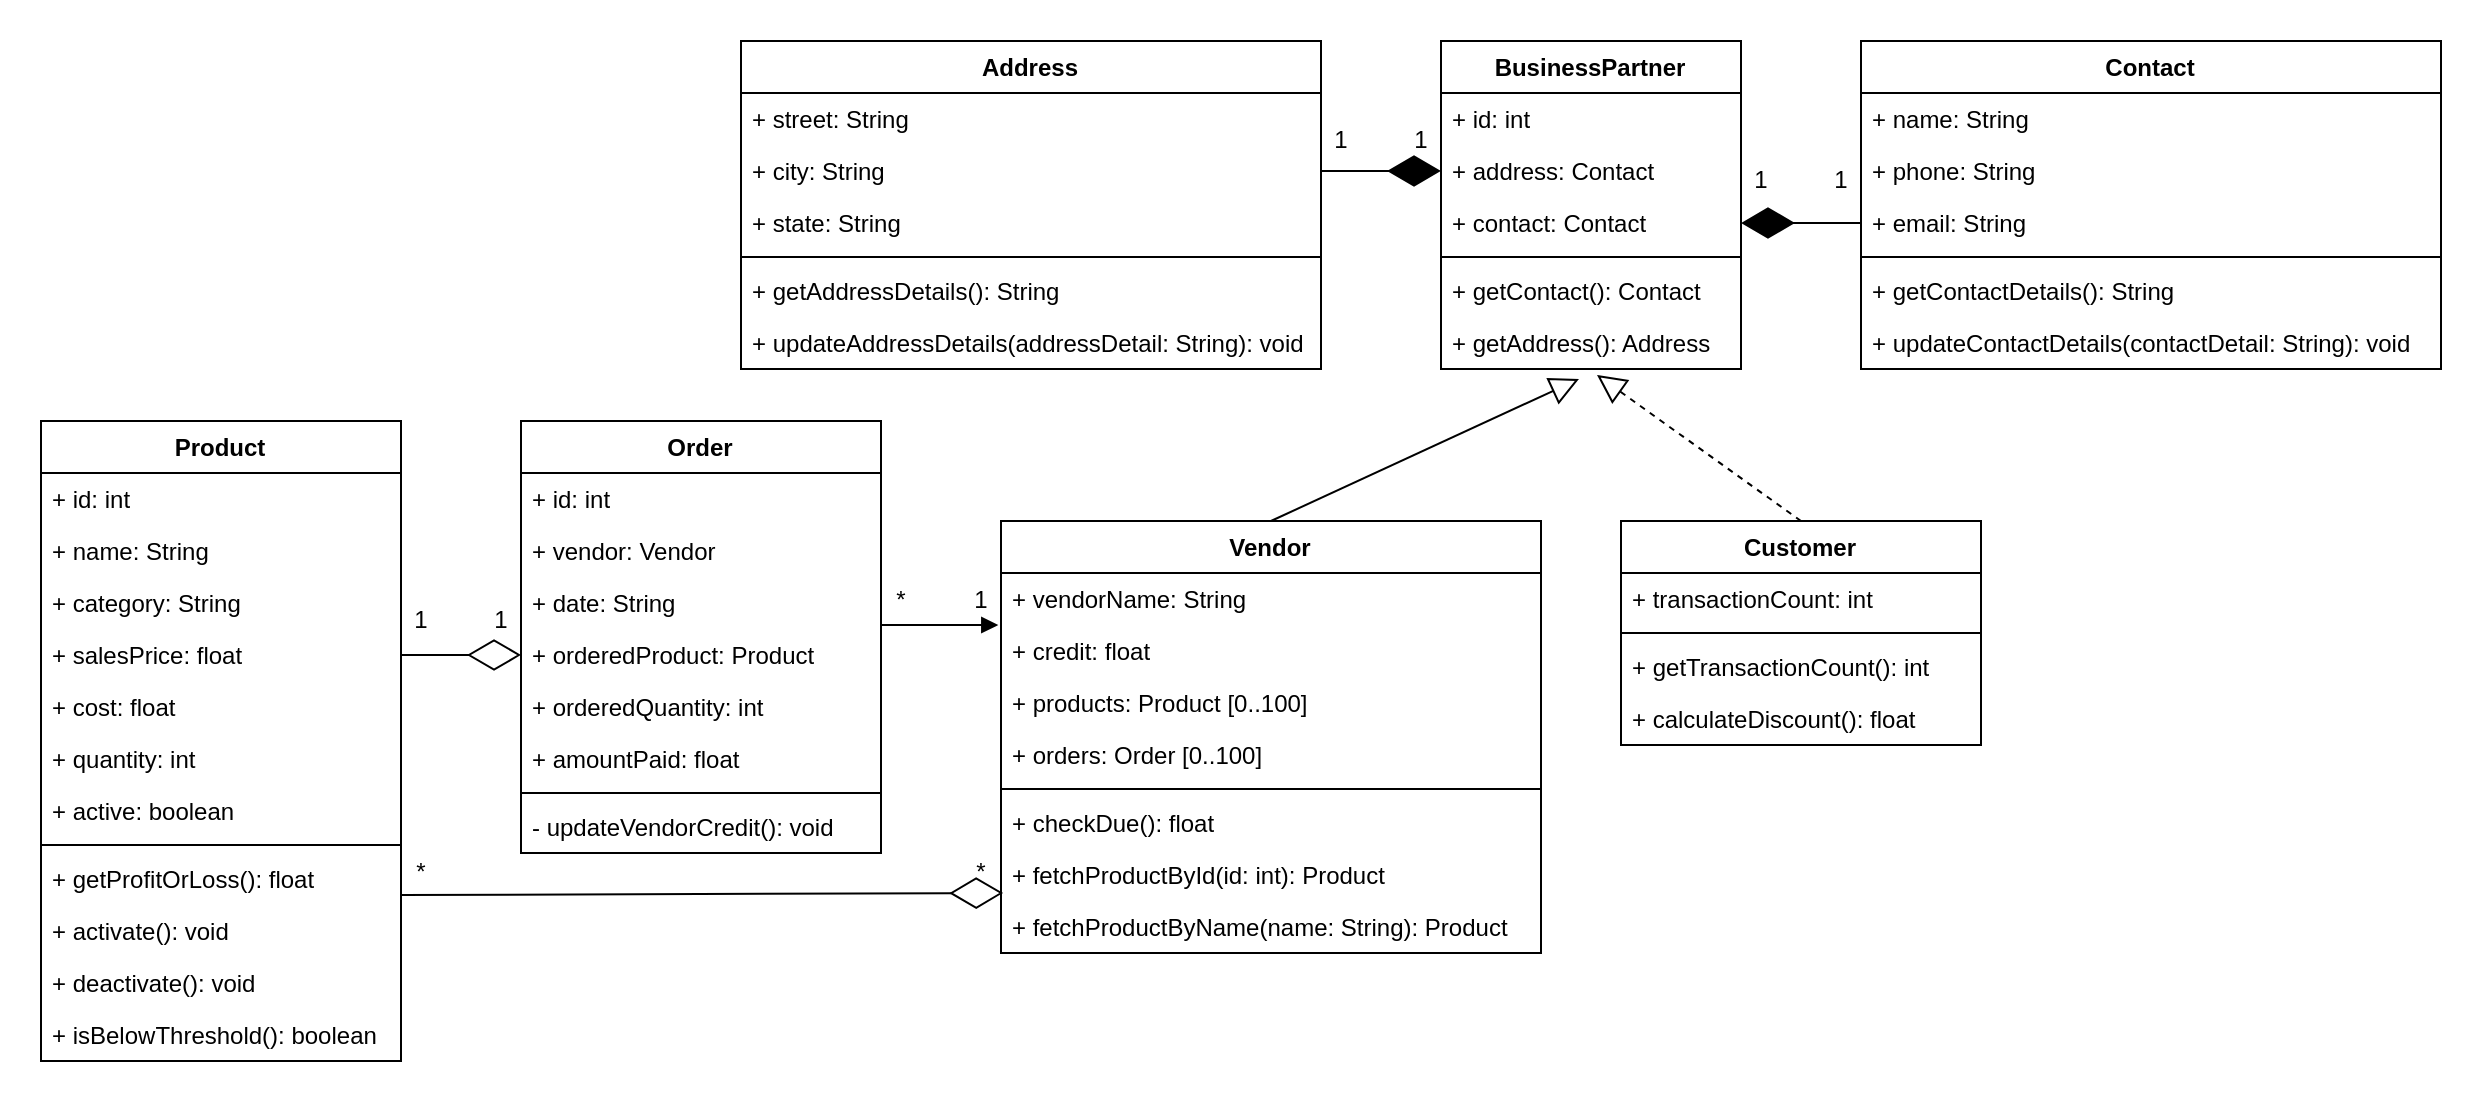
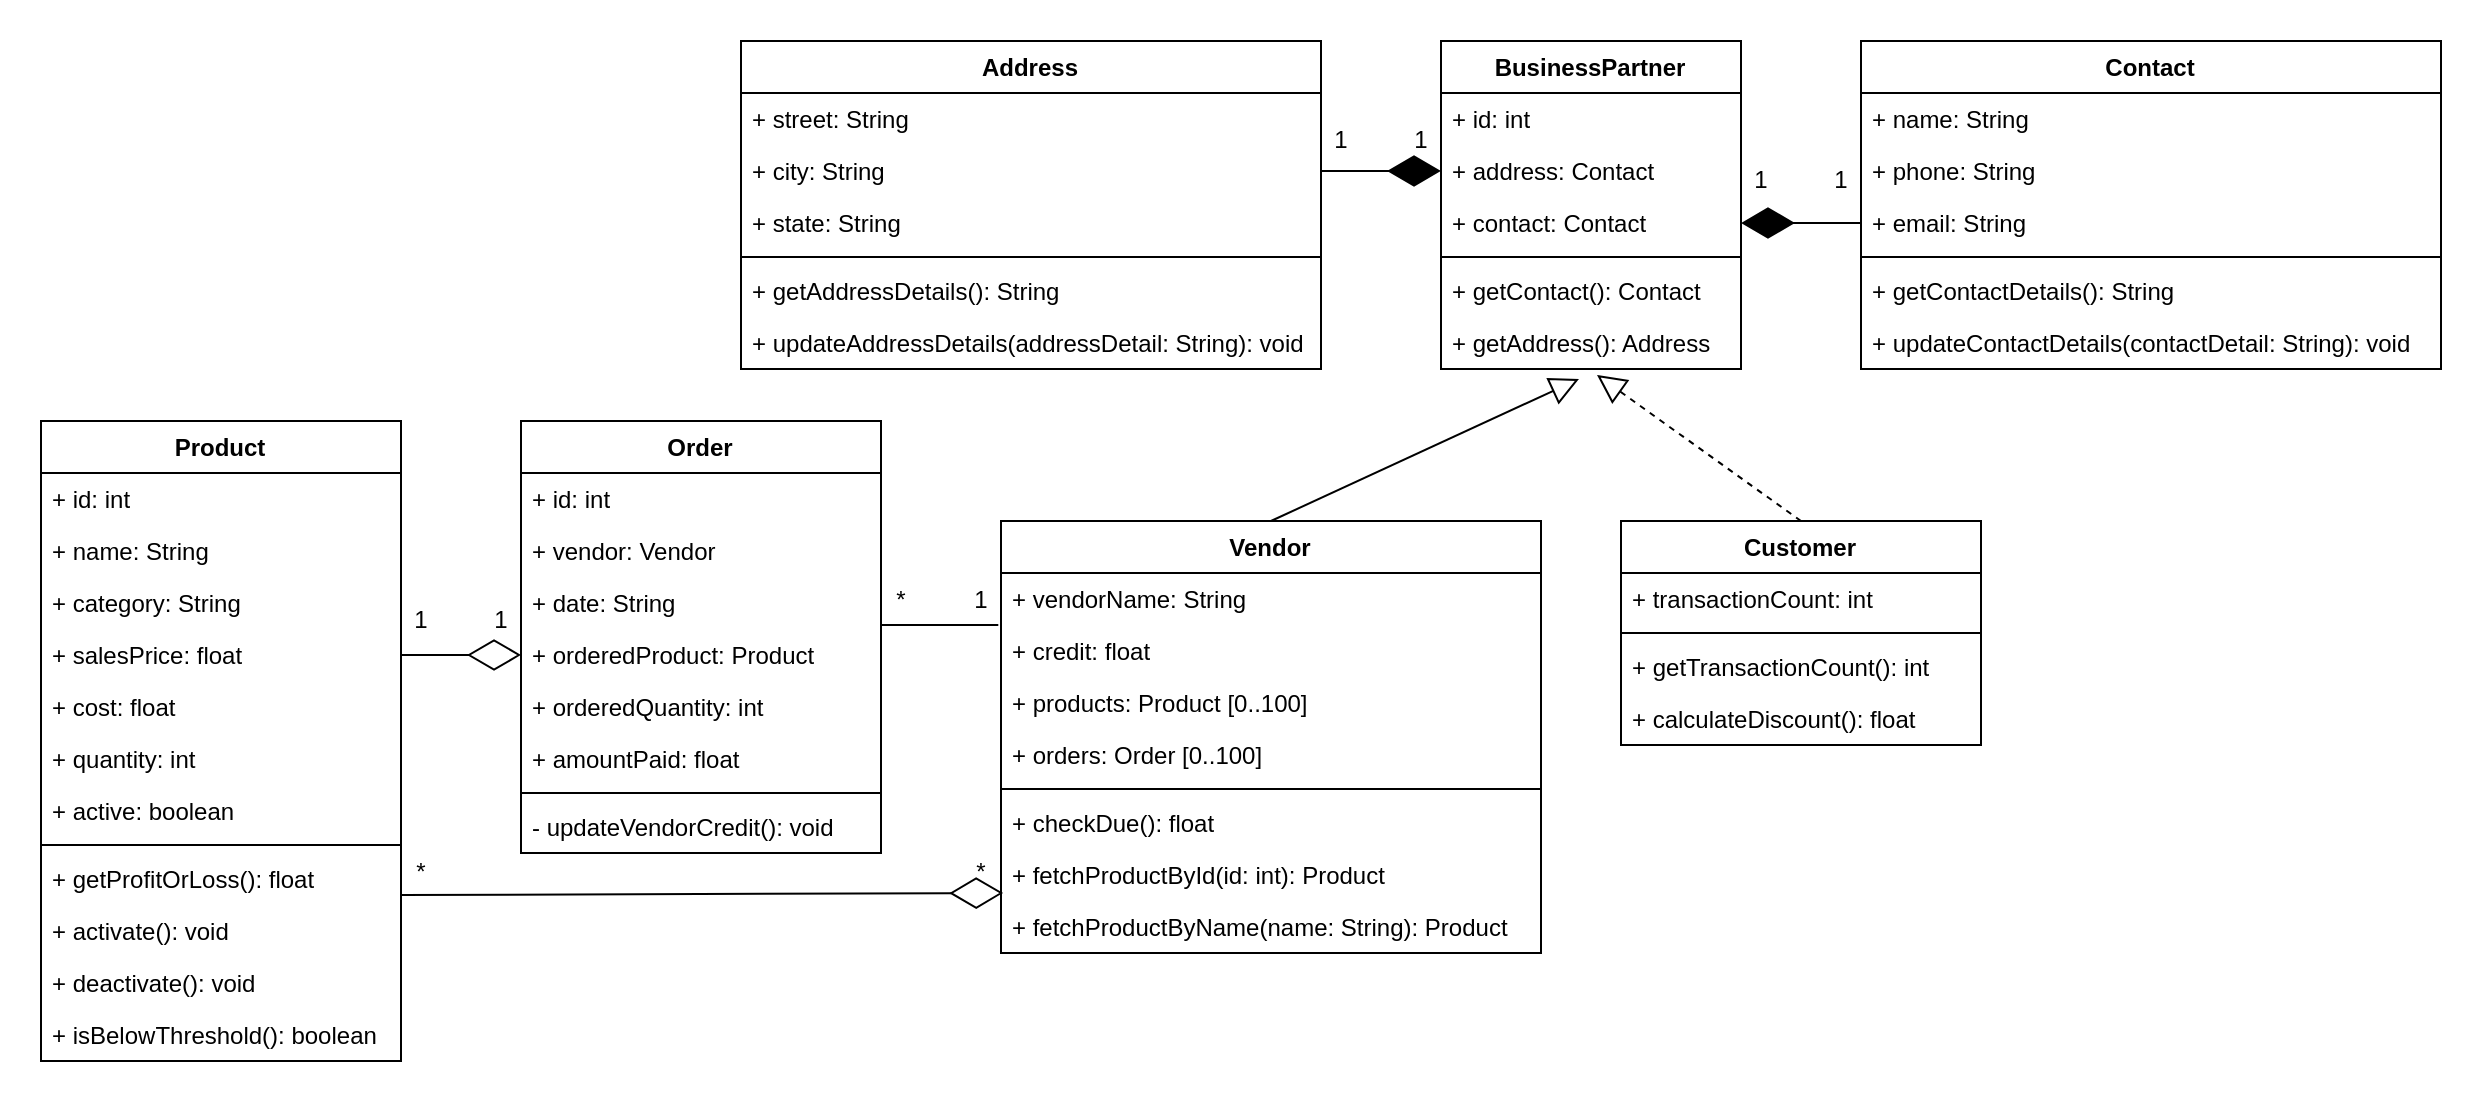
(980, 625) -> (988, 625)
